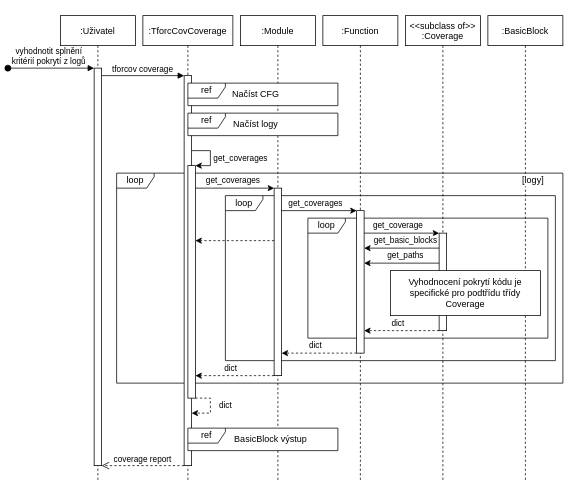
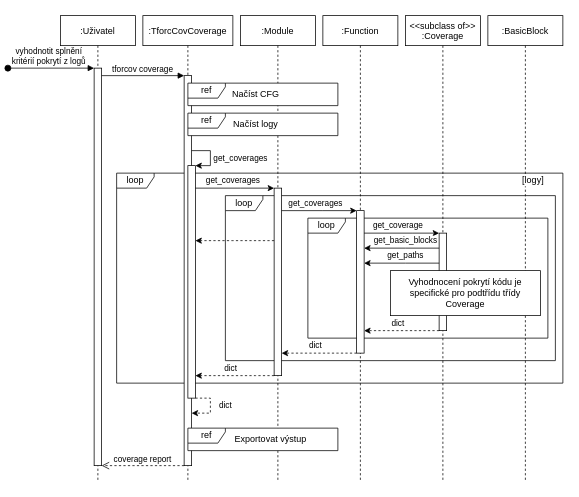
(271, 439) -> (271, 439)
